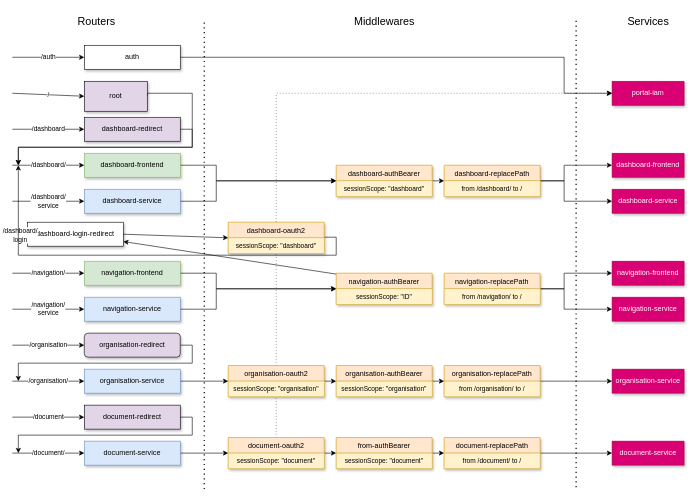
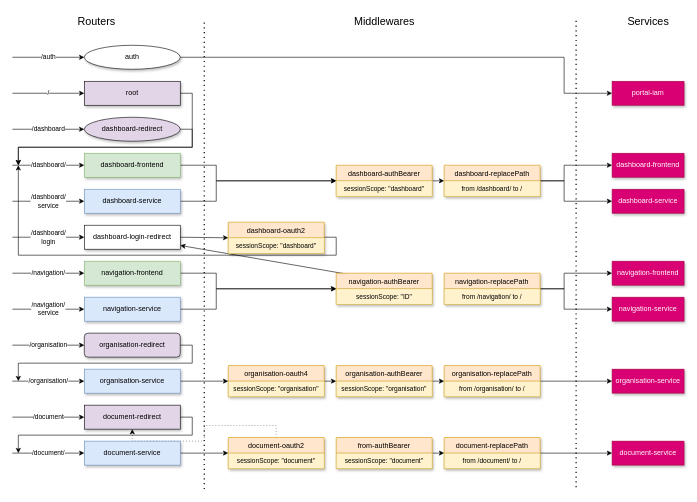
(132, 57) -> (132, 57)
(116, 96) -> (132, 93)
(132, 129) -> (132, 129)
(276, 156) -> (132, 433)
(75, 234) -> (132, 237)
(276, 374) -> (276, 374)
(330, 453) -> none
